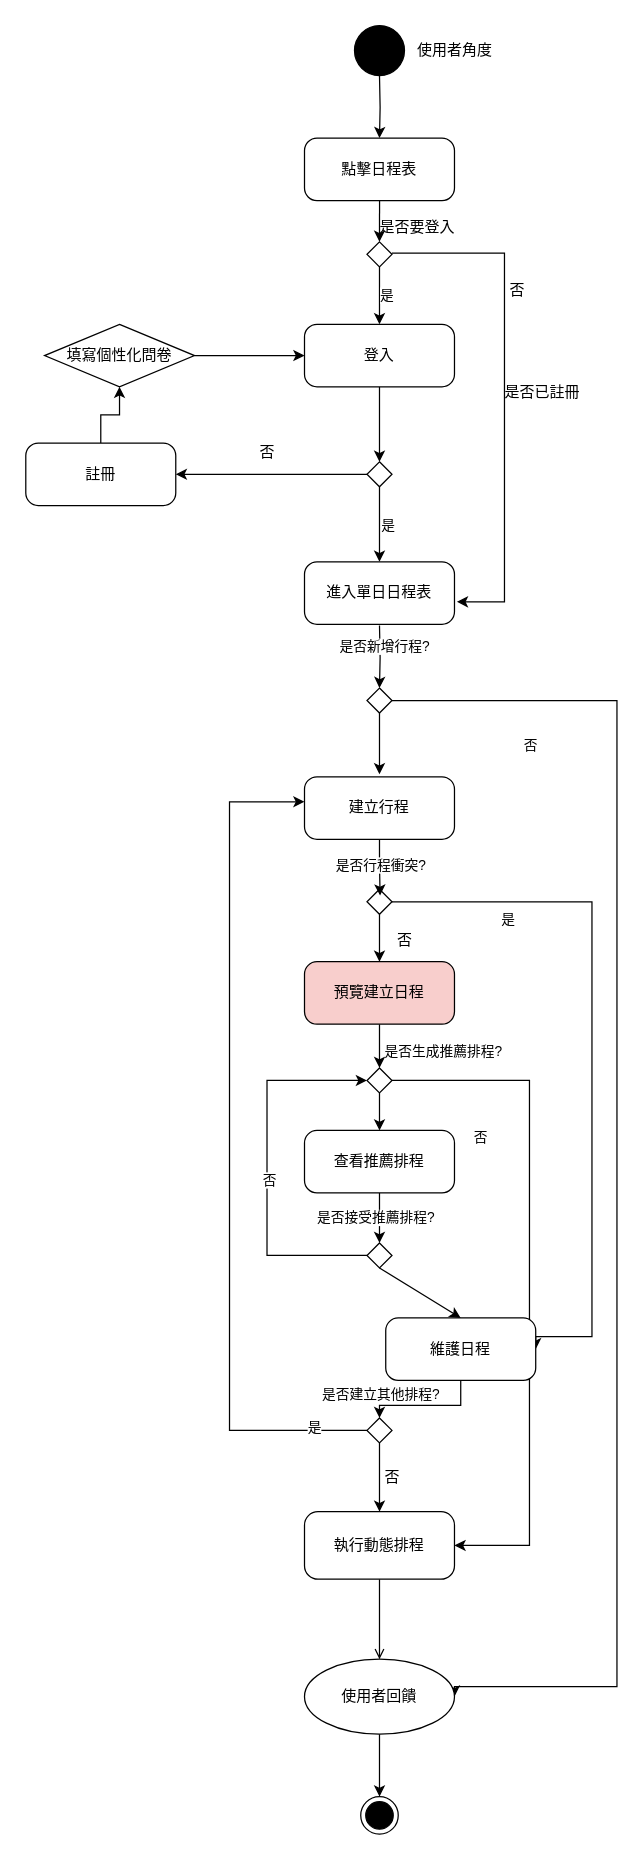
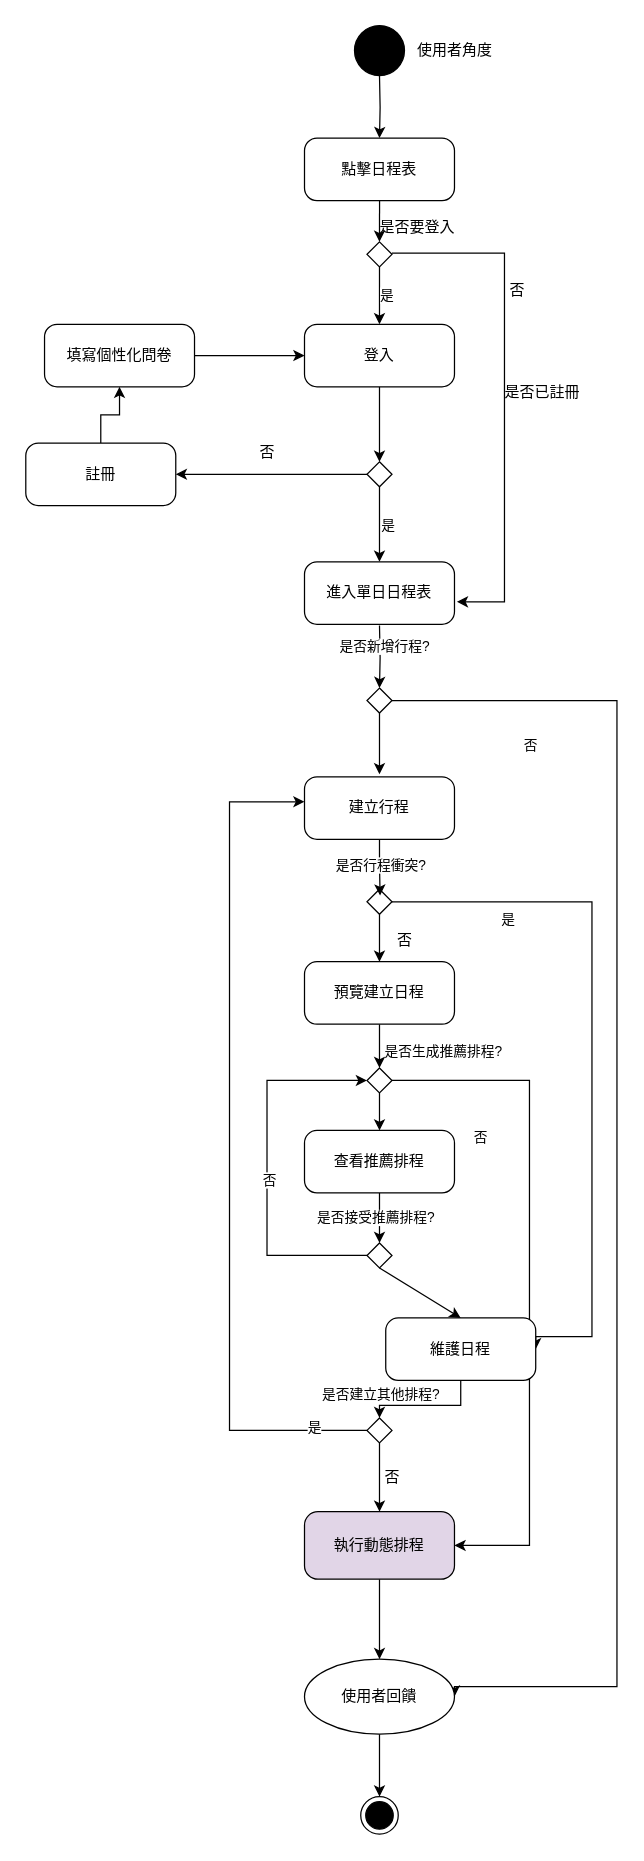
(119, 356) -> (119, 356)
(379, 993) -> (379, 993)
(379, 1546) -> (379, 1546)
(379, 1651) -> (379, 1649)
